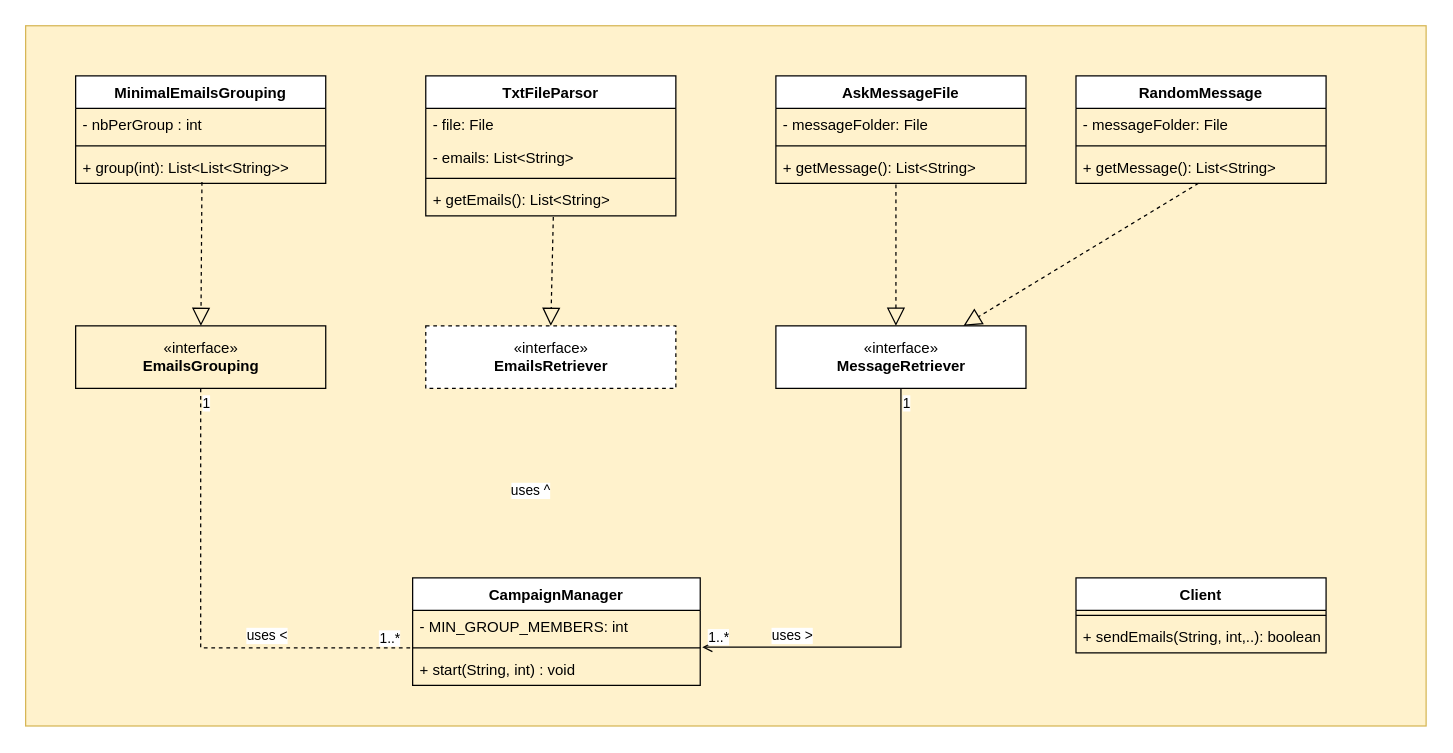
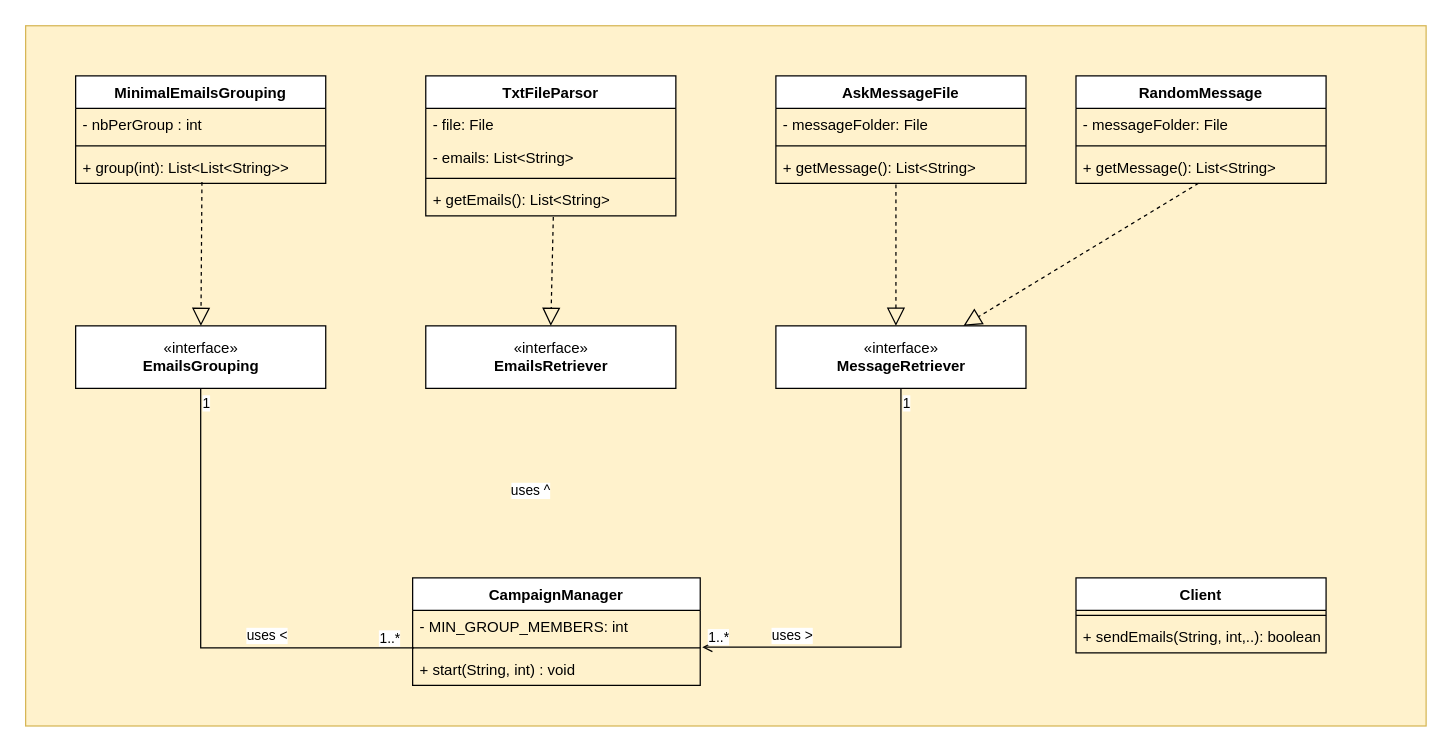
(201, 357) -> (201, 357)
(551, 357) -> (551, 357)
(201, 623) -> (201, 623)
